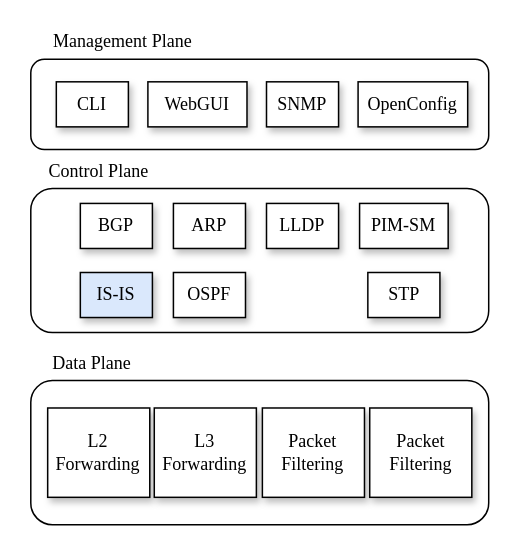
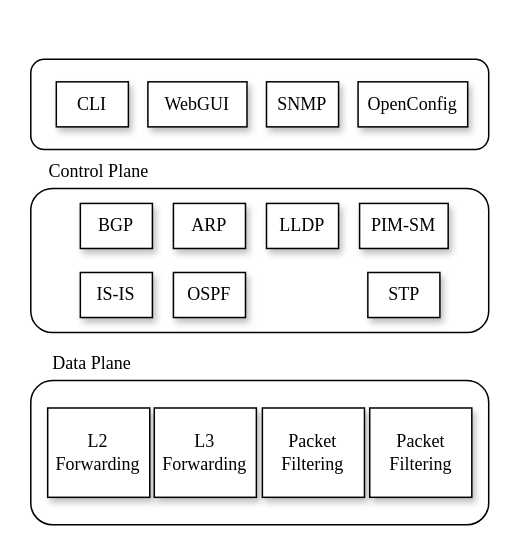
(123, 41) -> none
(116, 295) -> (116, 295)
